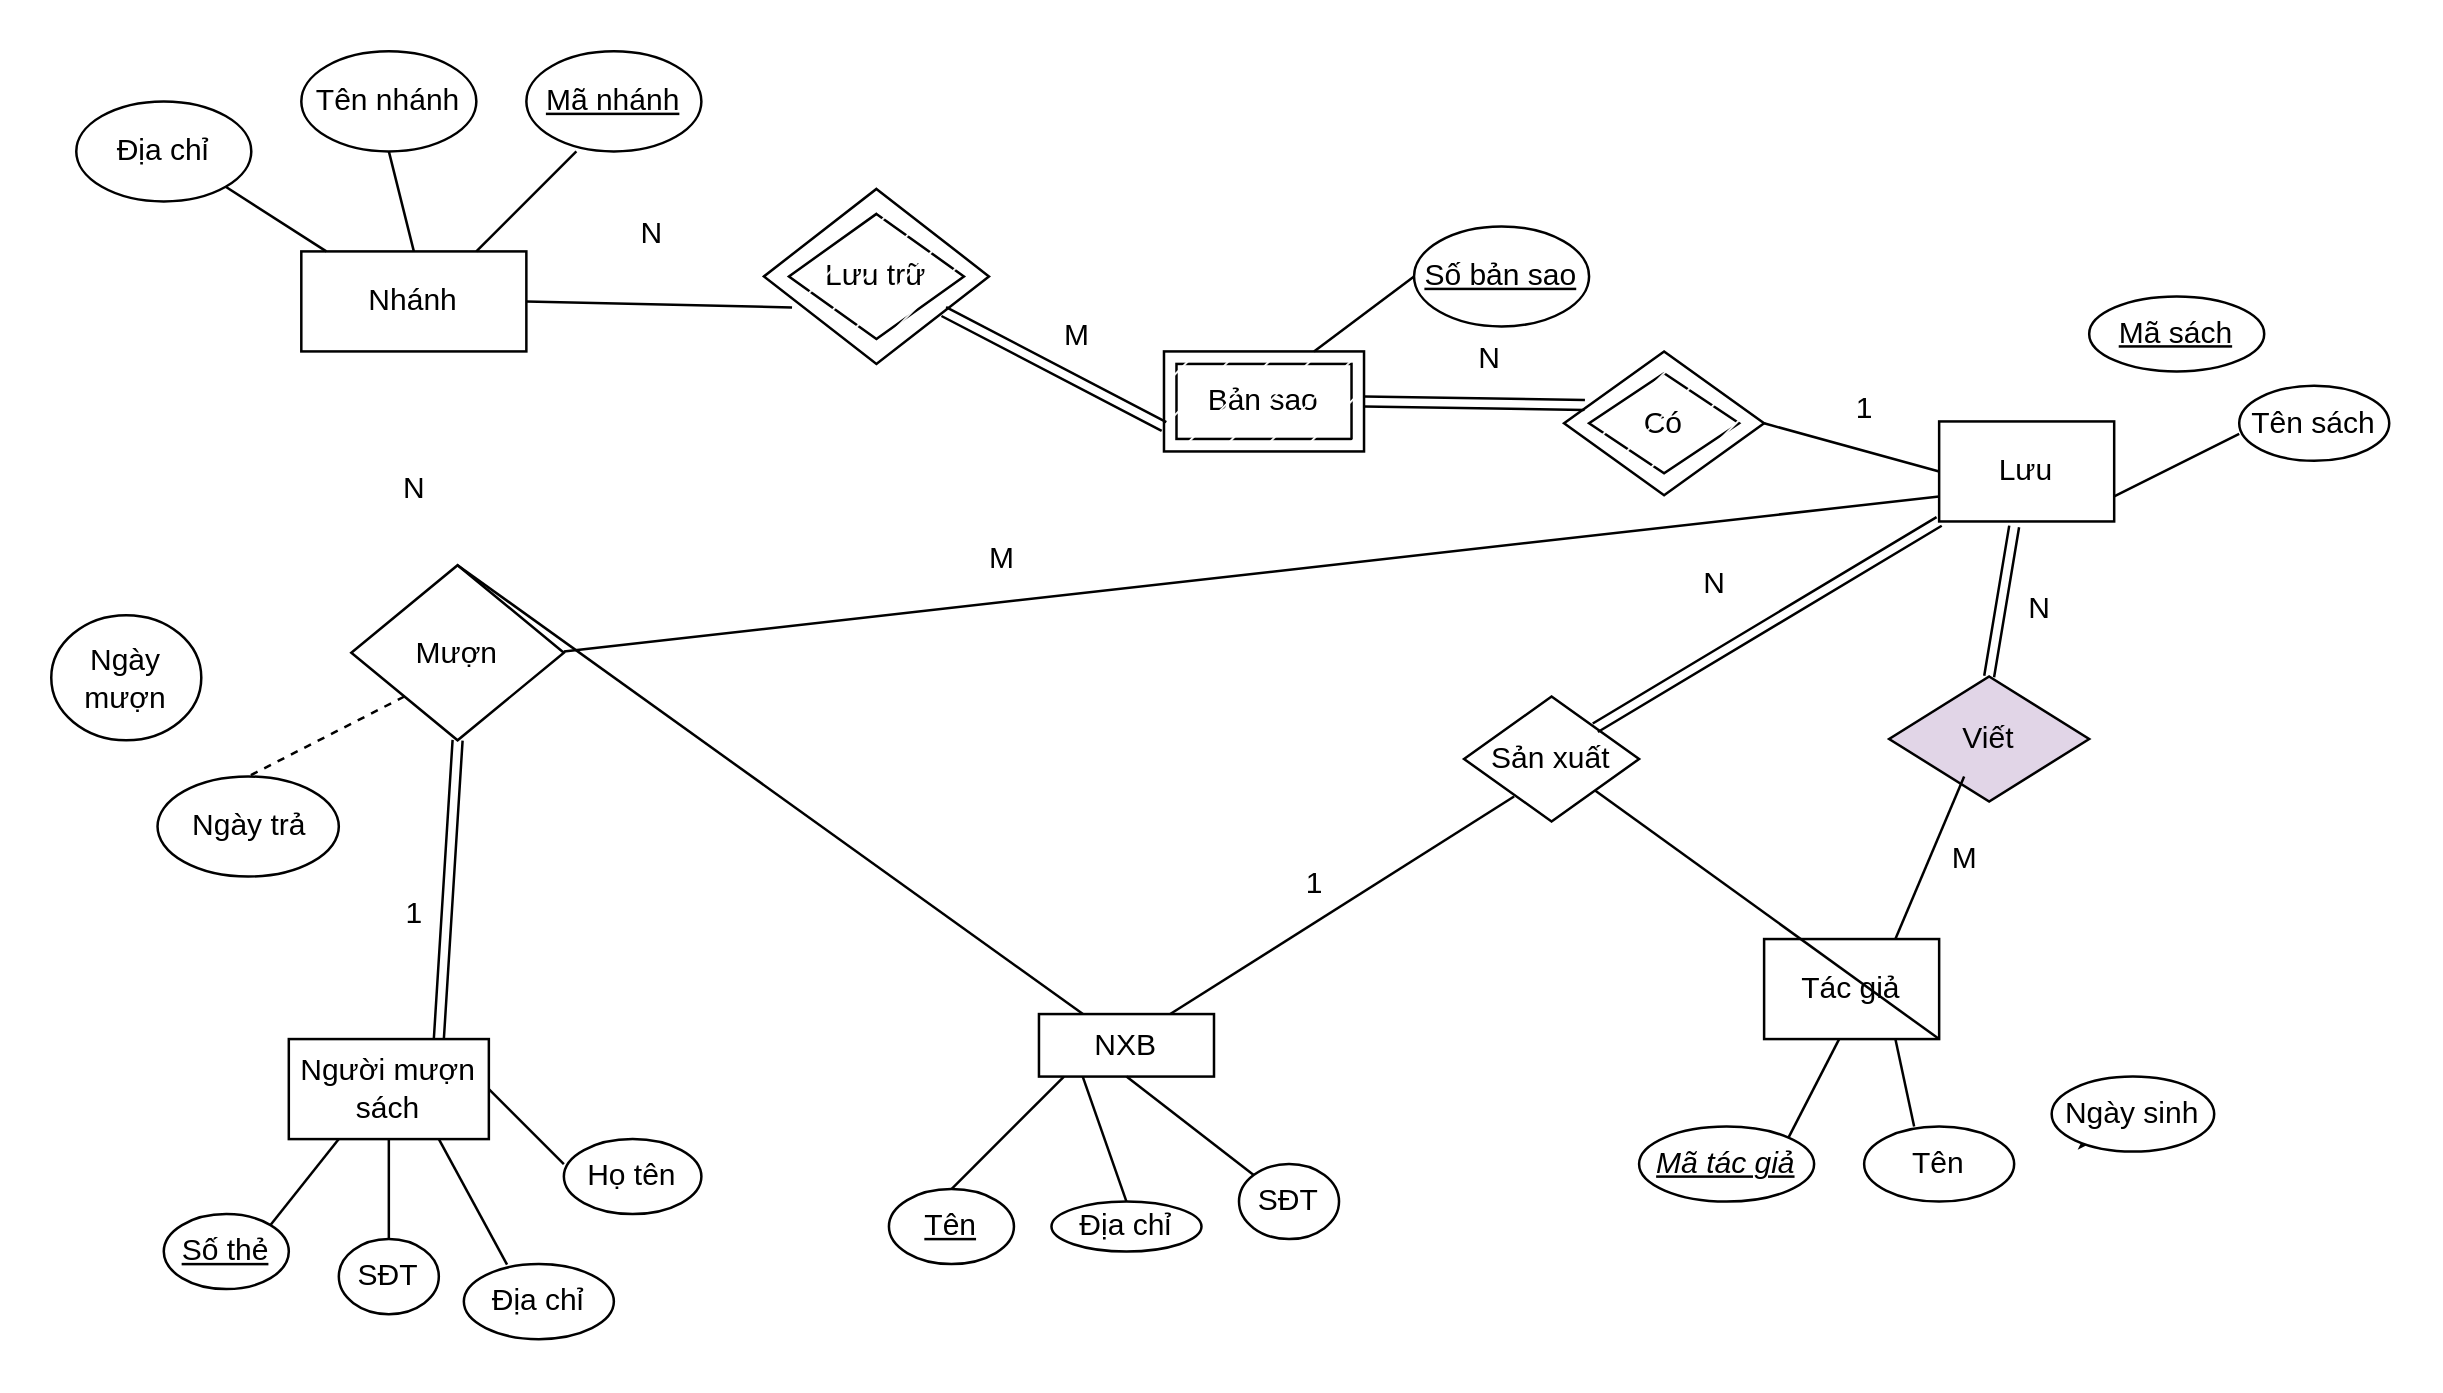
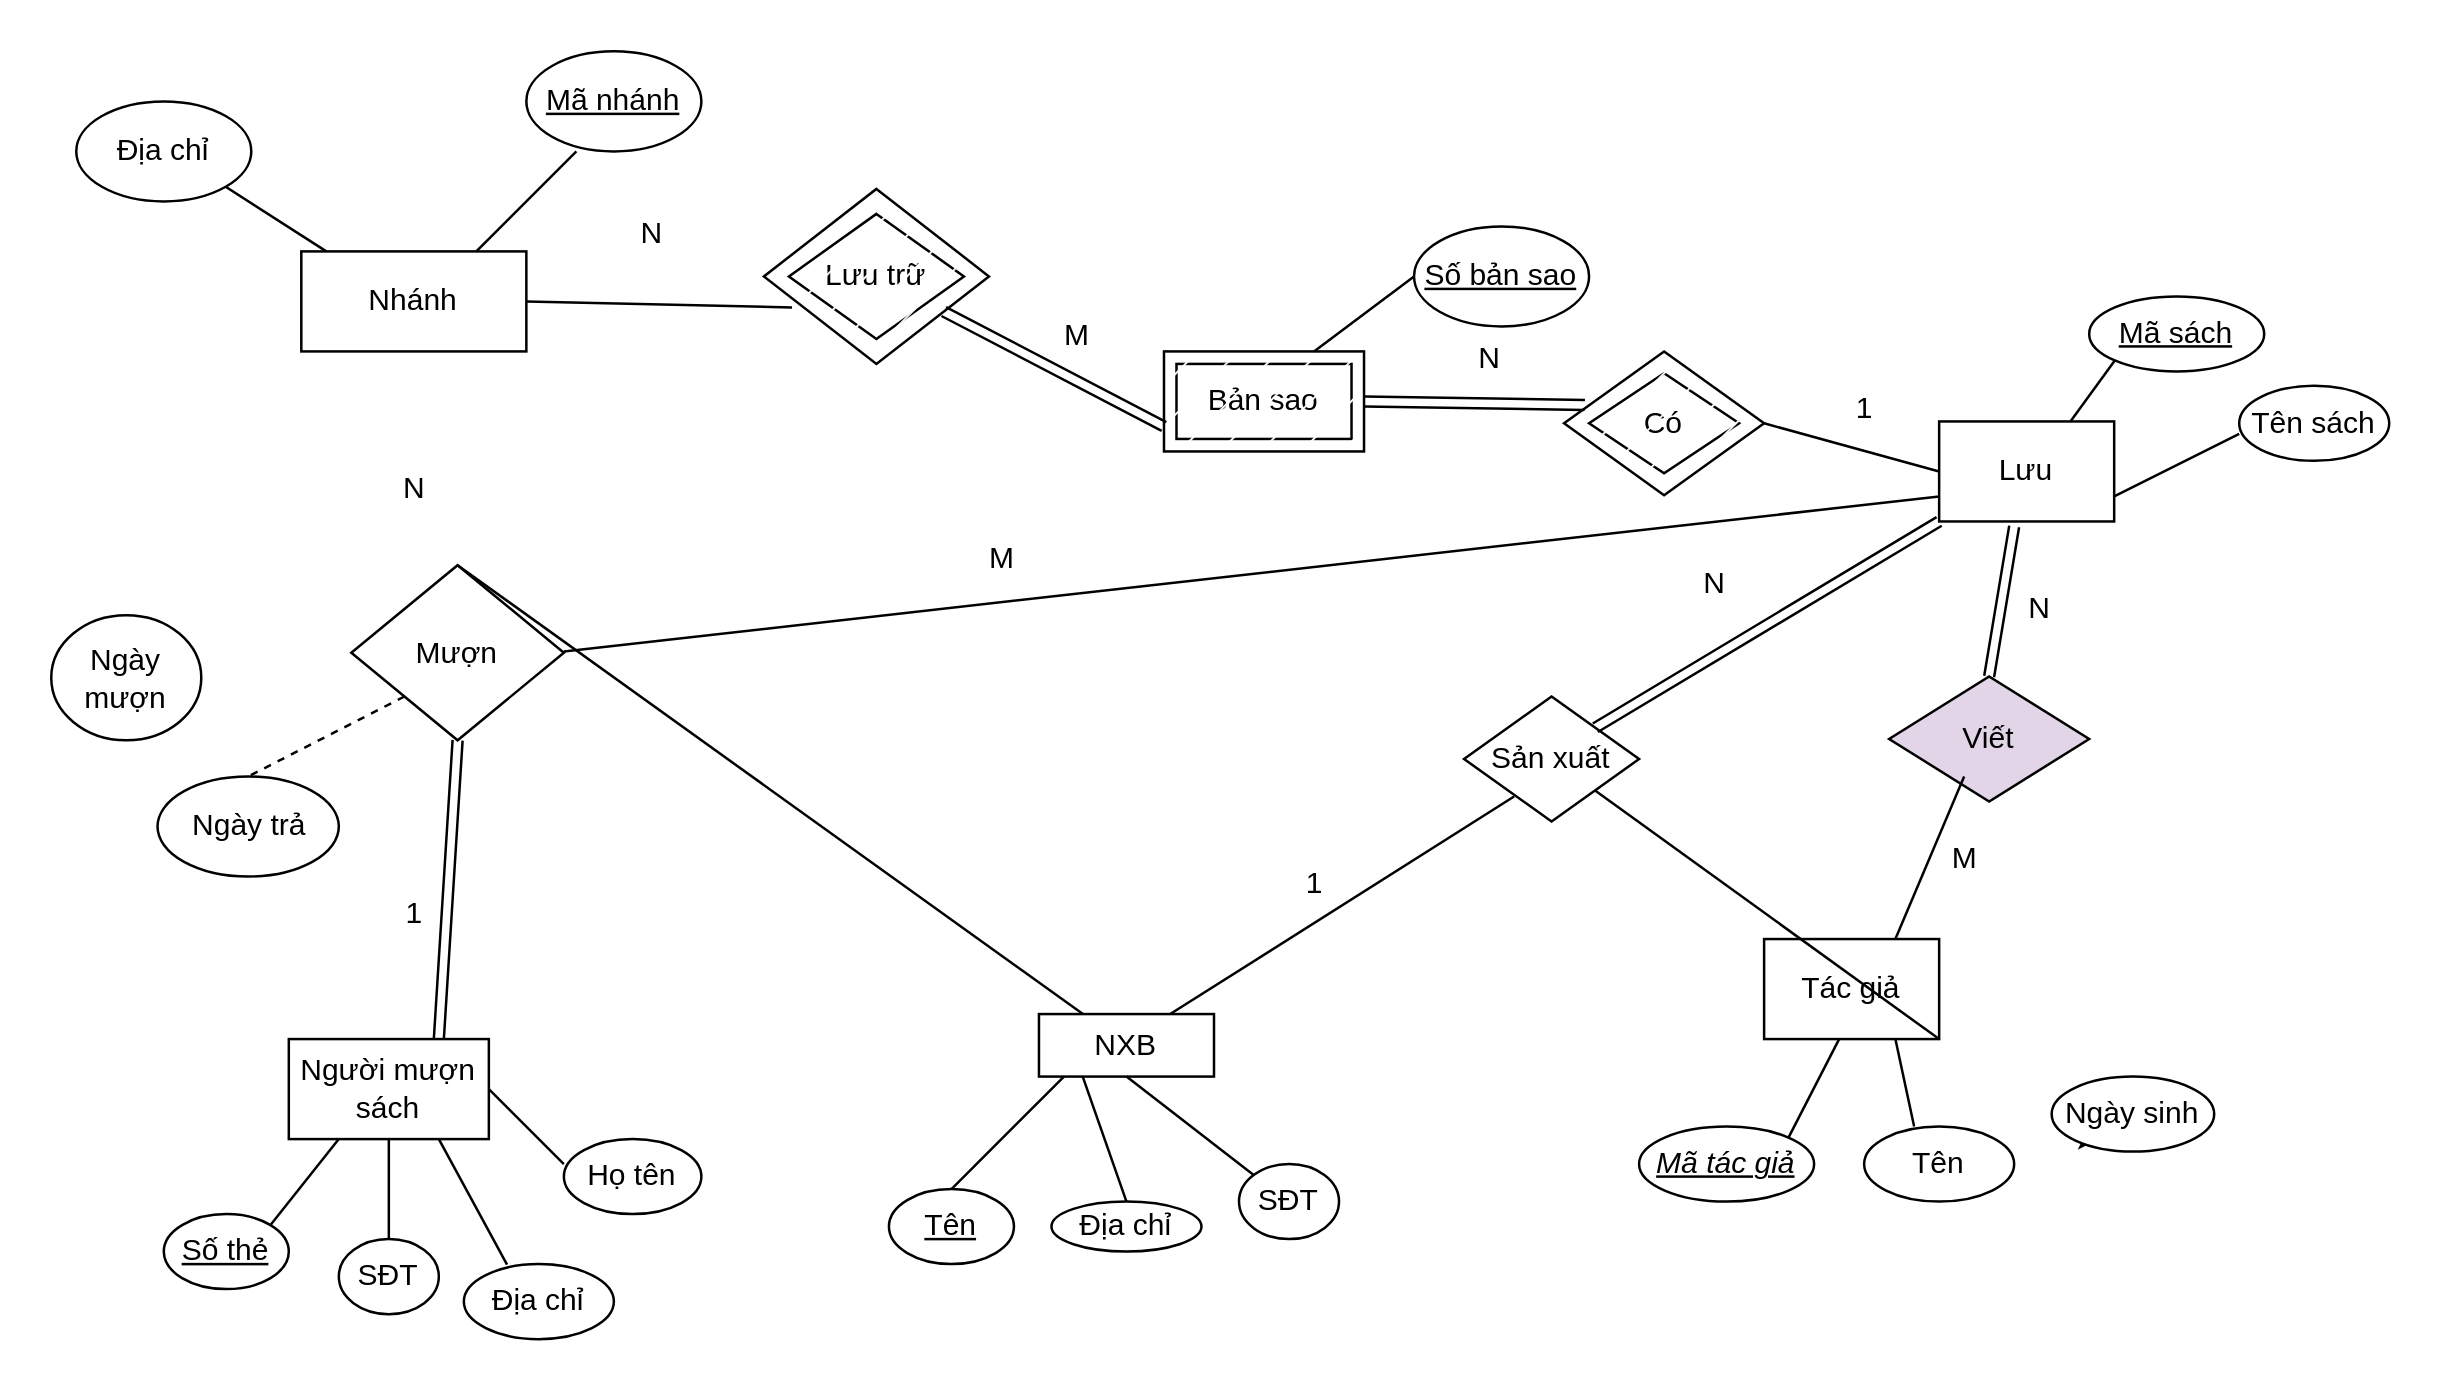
(389, 101) -> none
(401, 202) -> none
none -> (2092, 390)
